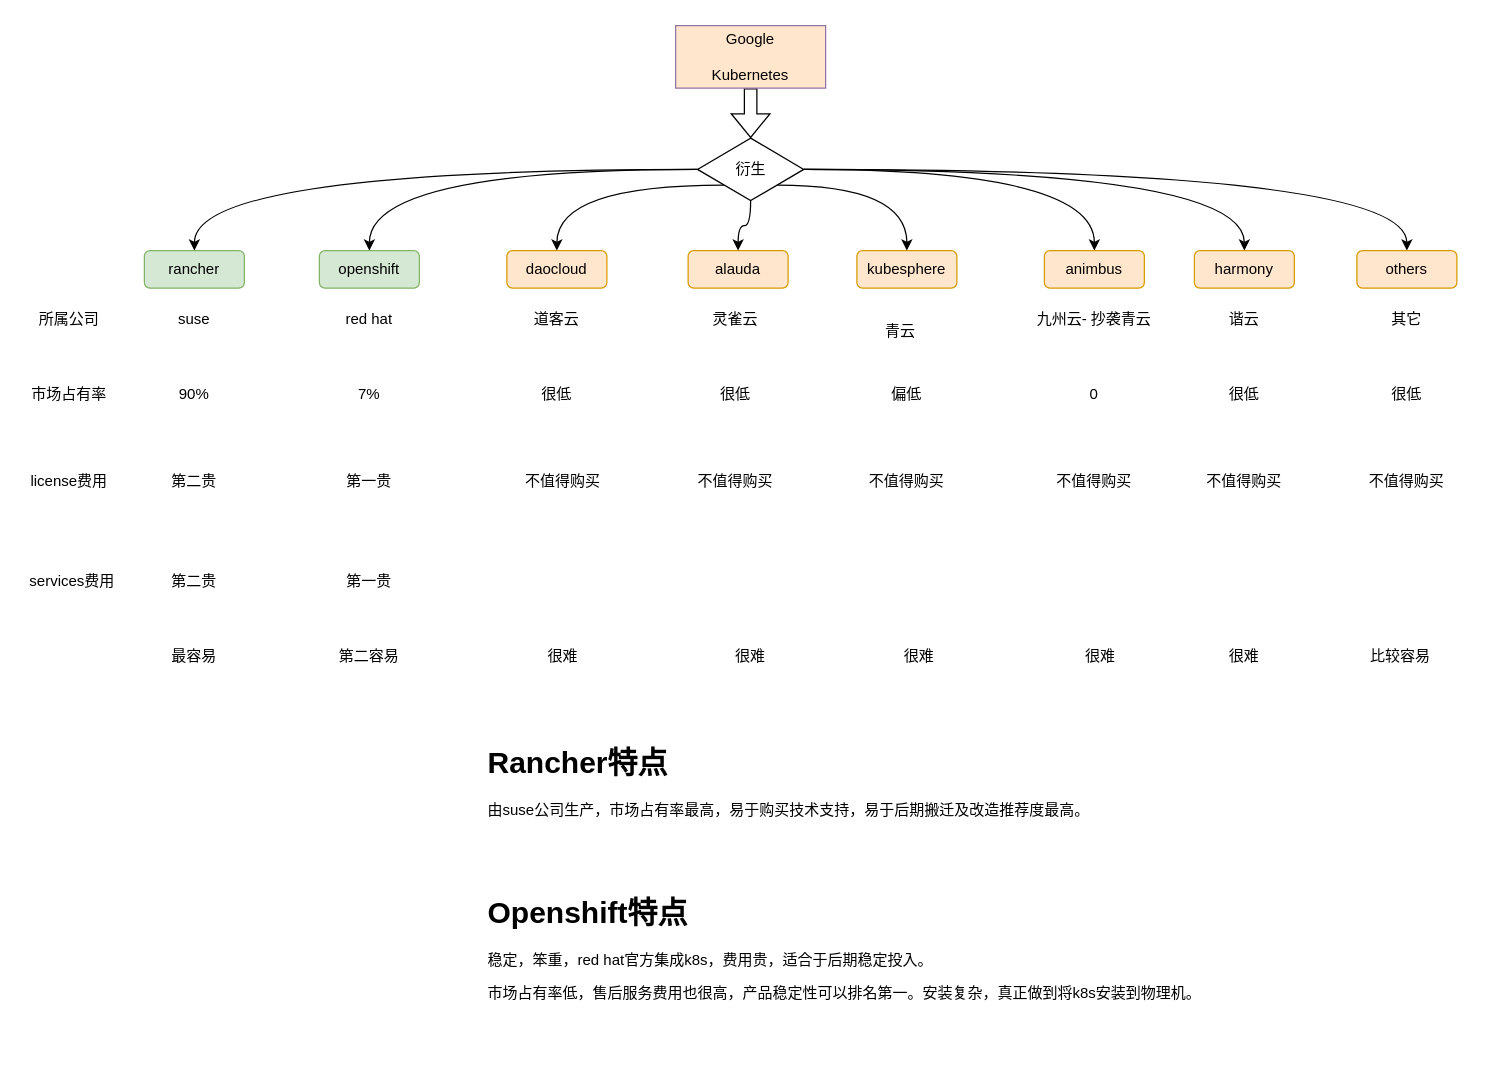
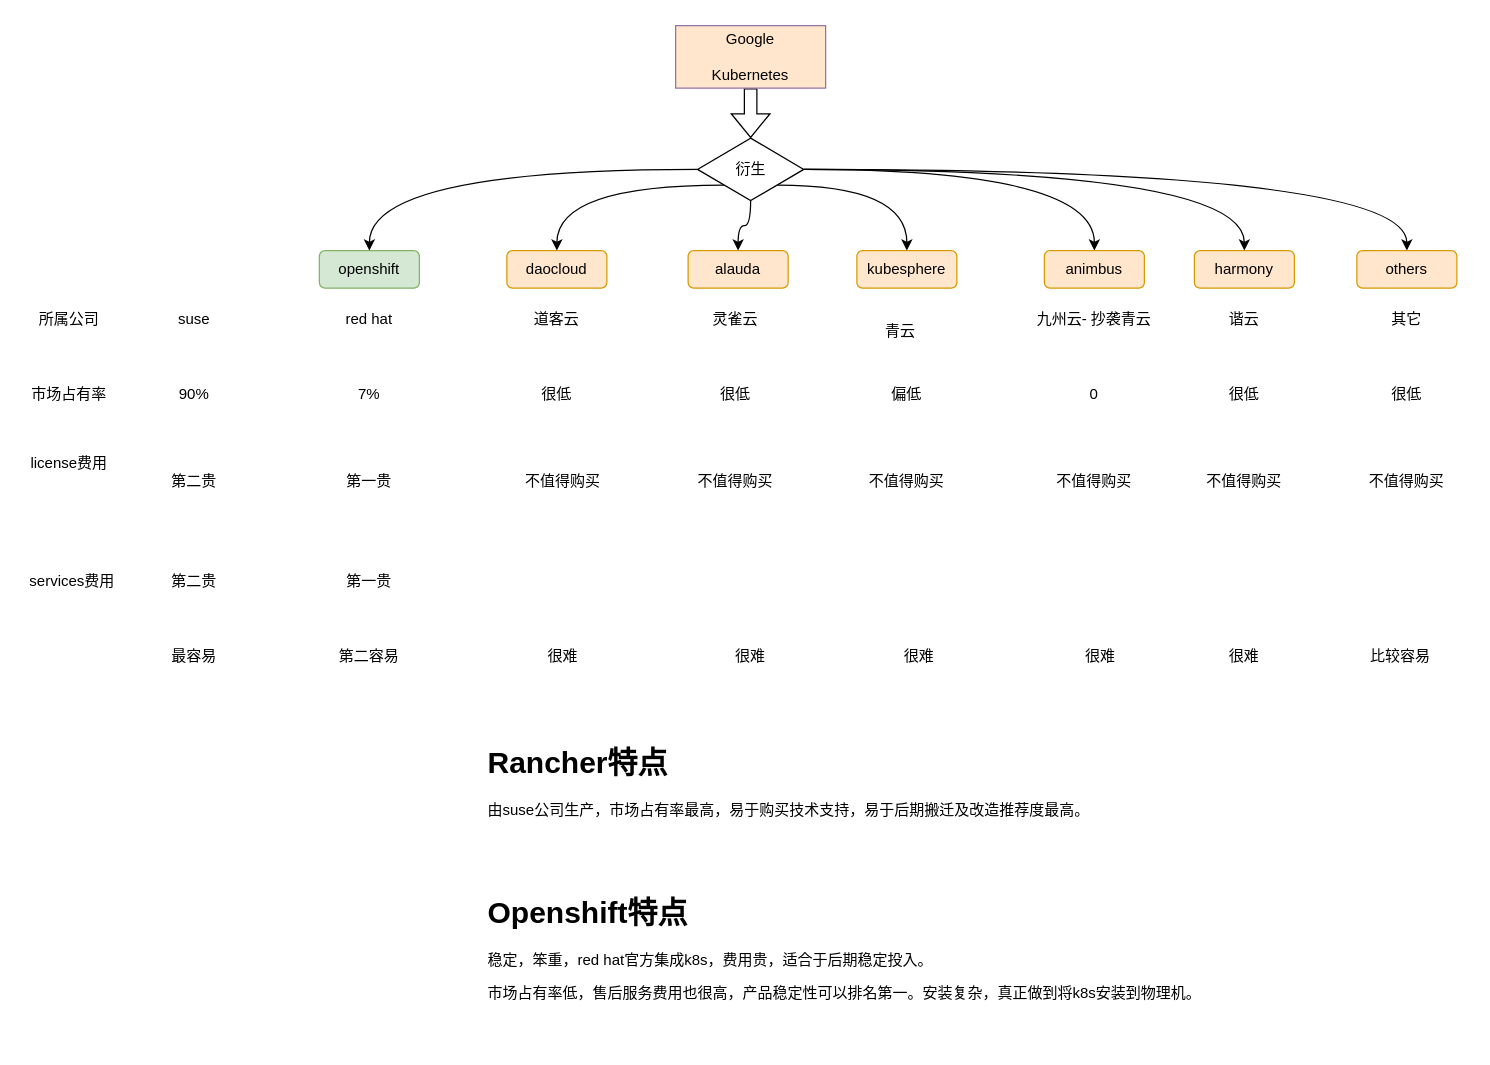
(370, 182) -> none
(194, 269) -> none
(69, 482) -> (69, 463)
